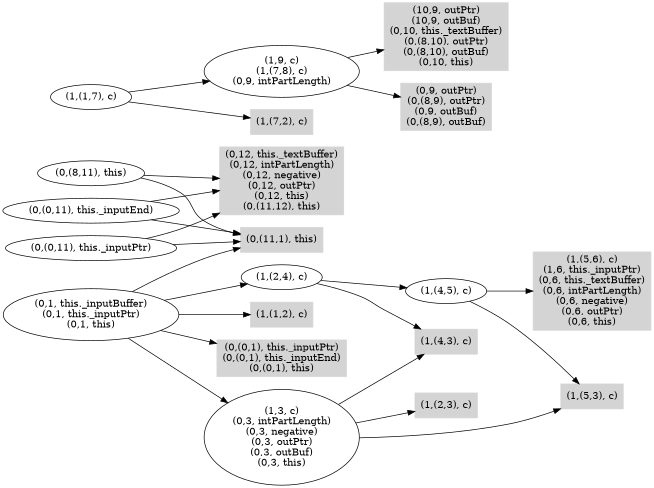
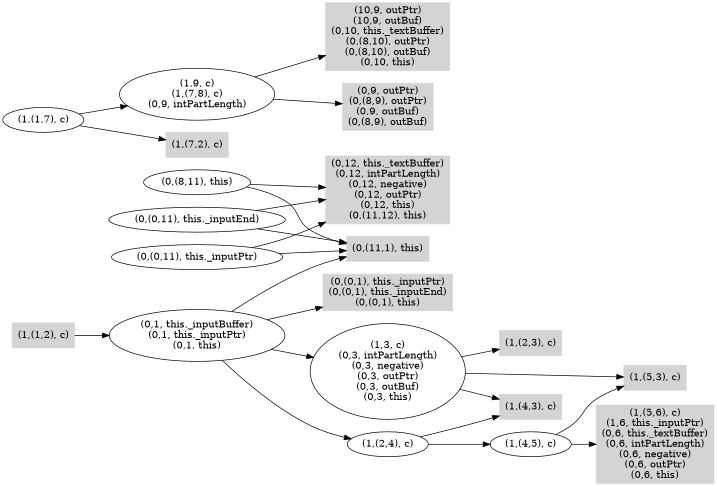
(211, 315) -> (88, 335)
